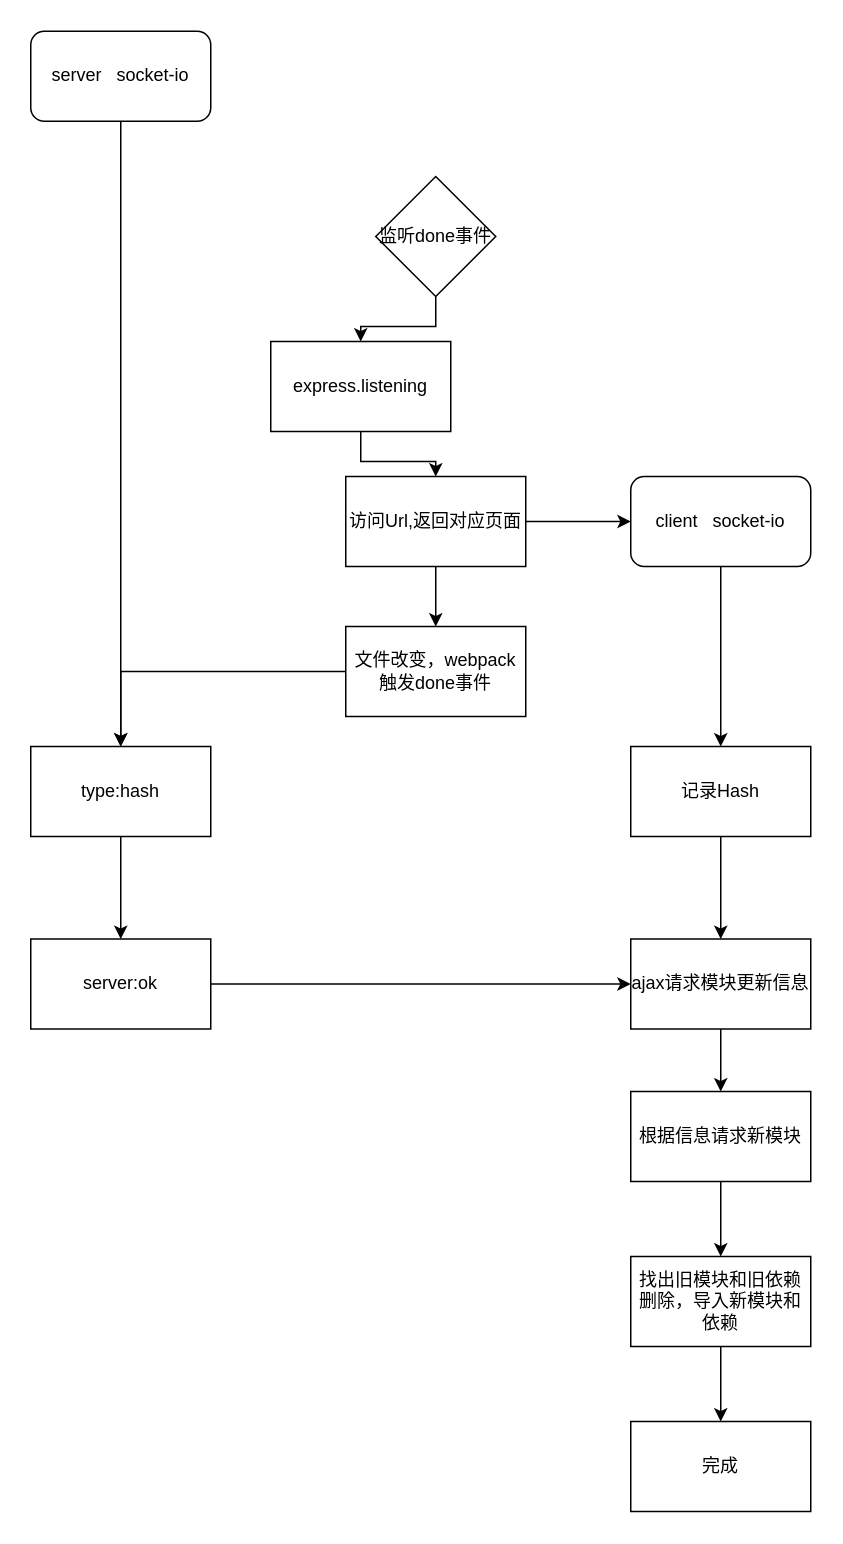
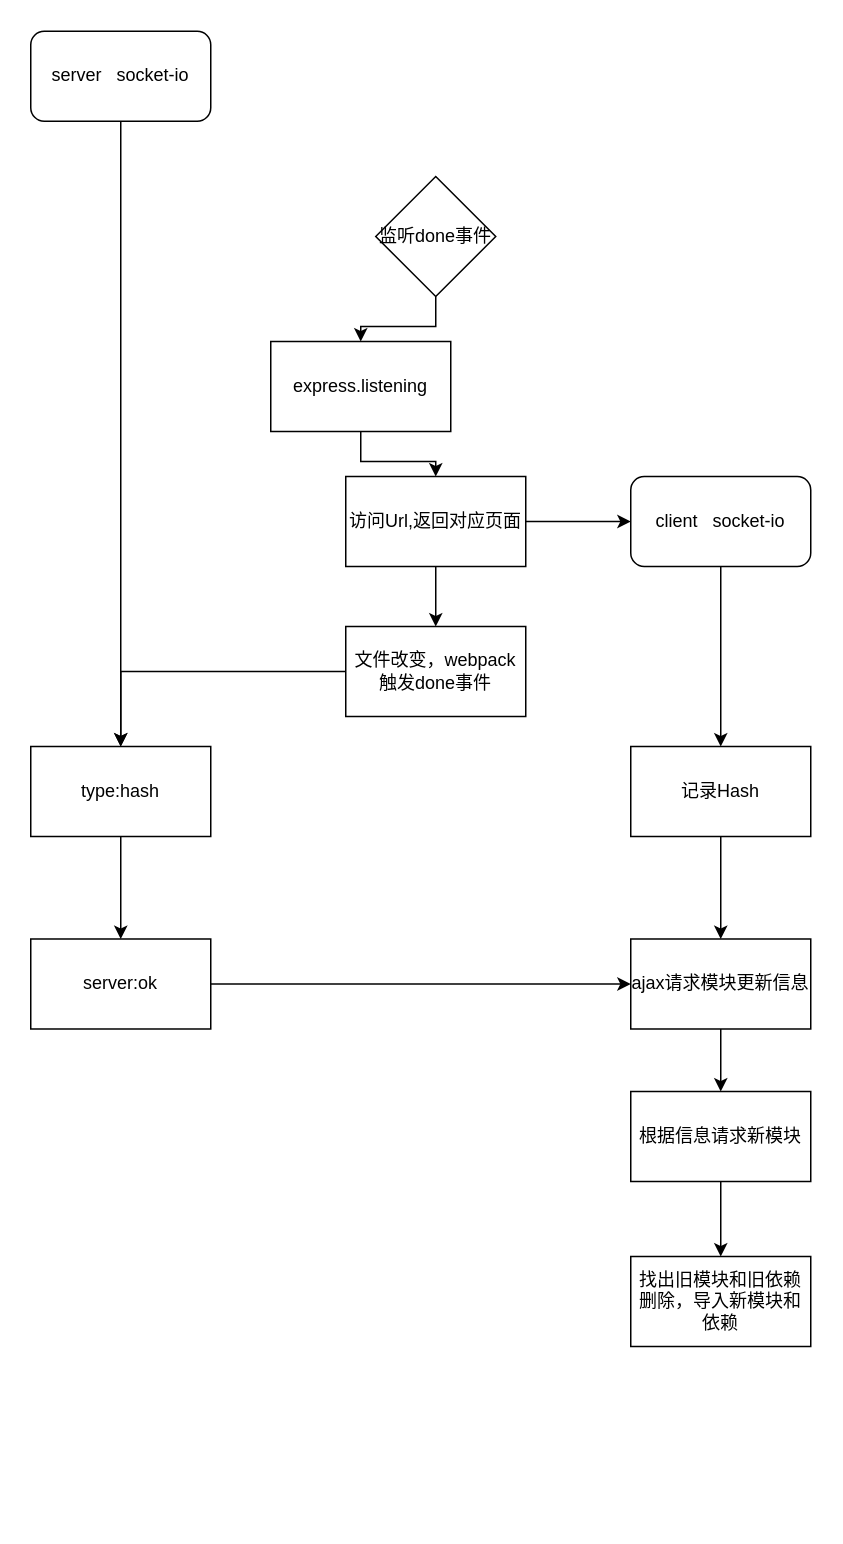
(721, 1378) -> none
(721, 1466) -> none
